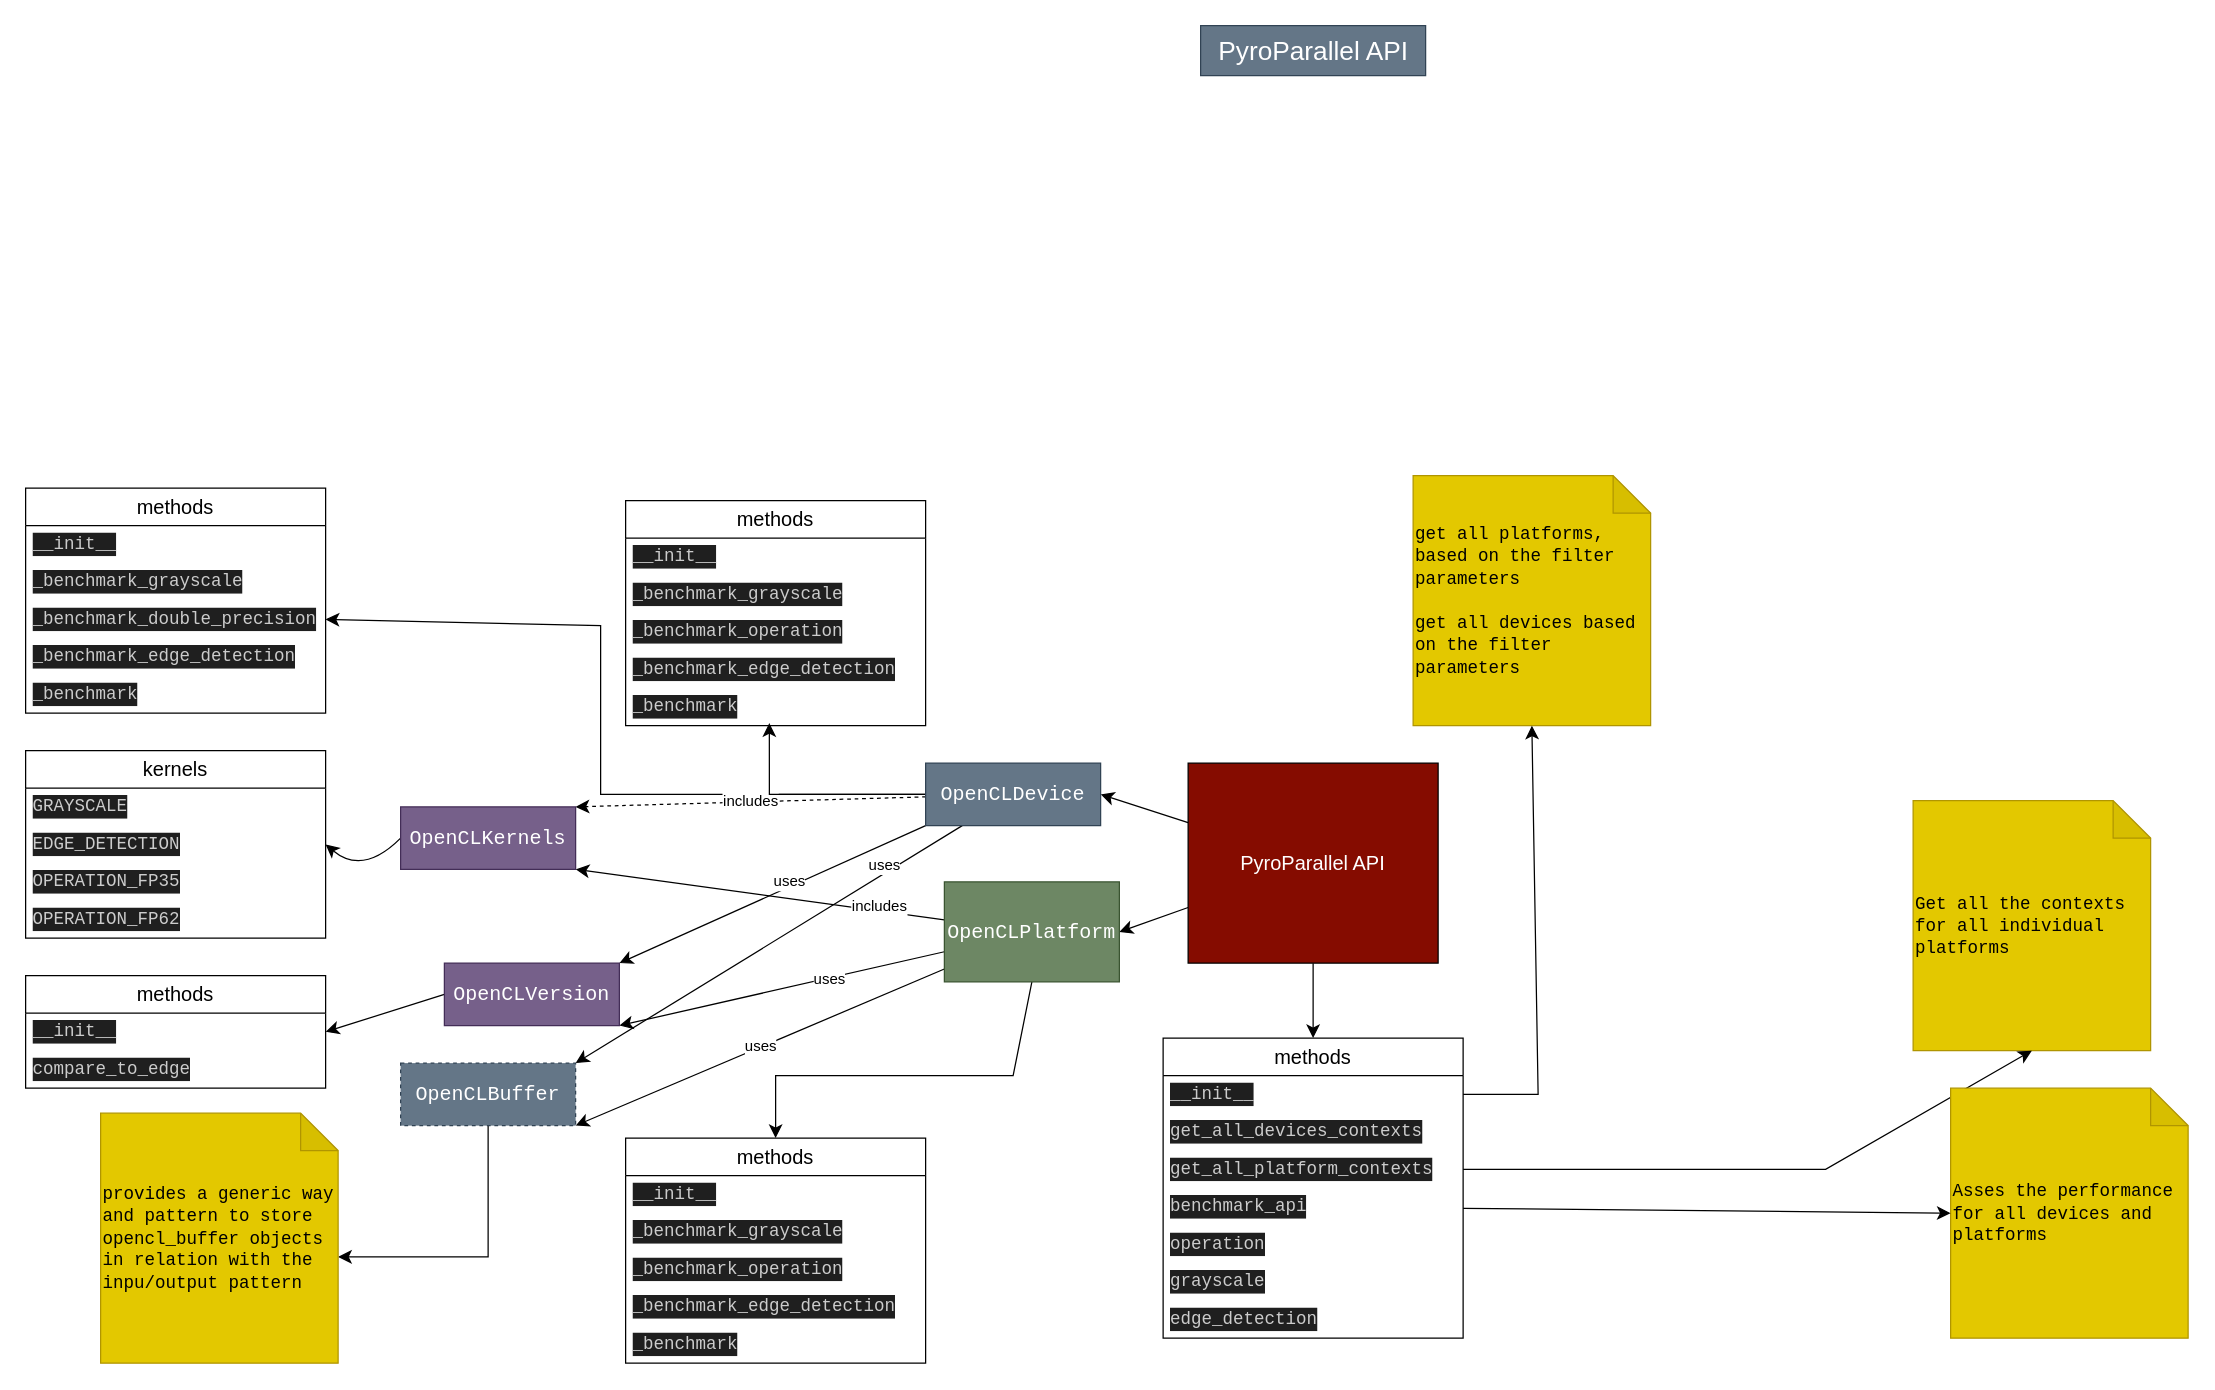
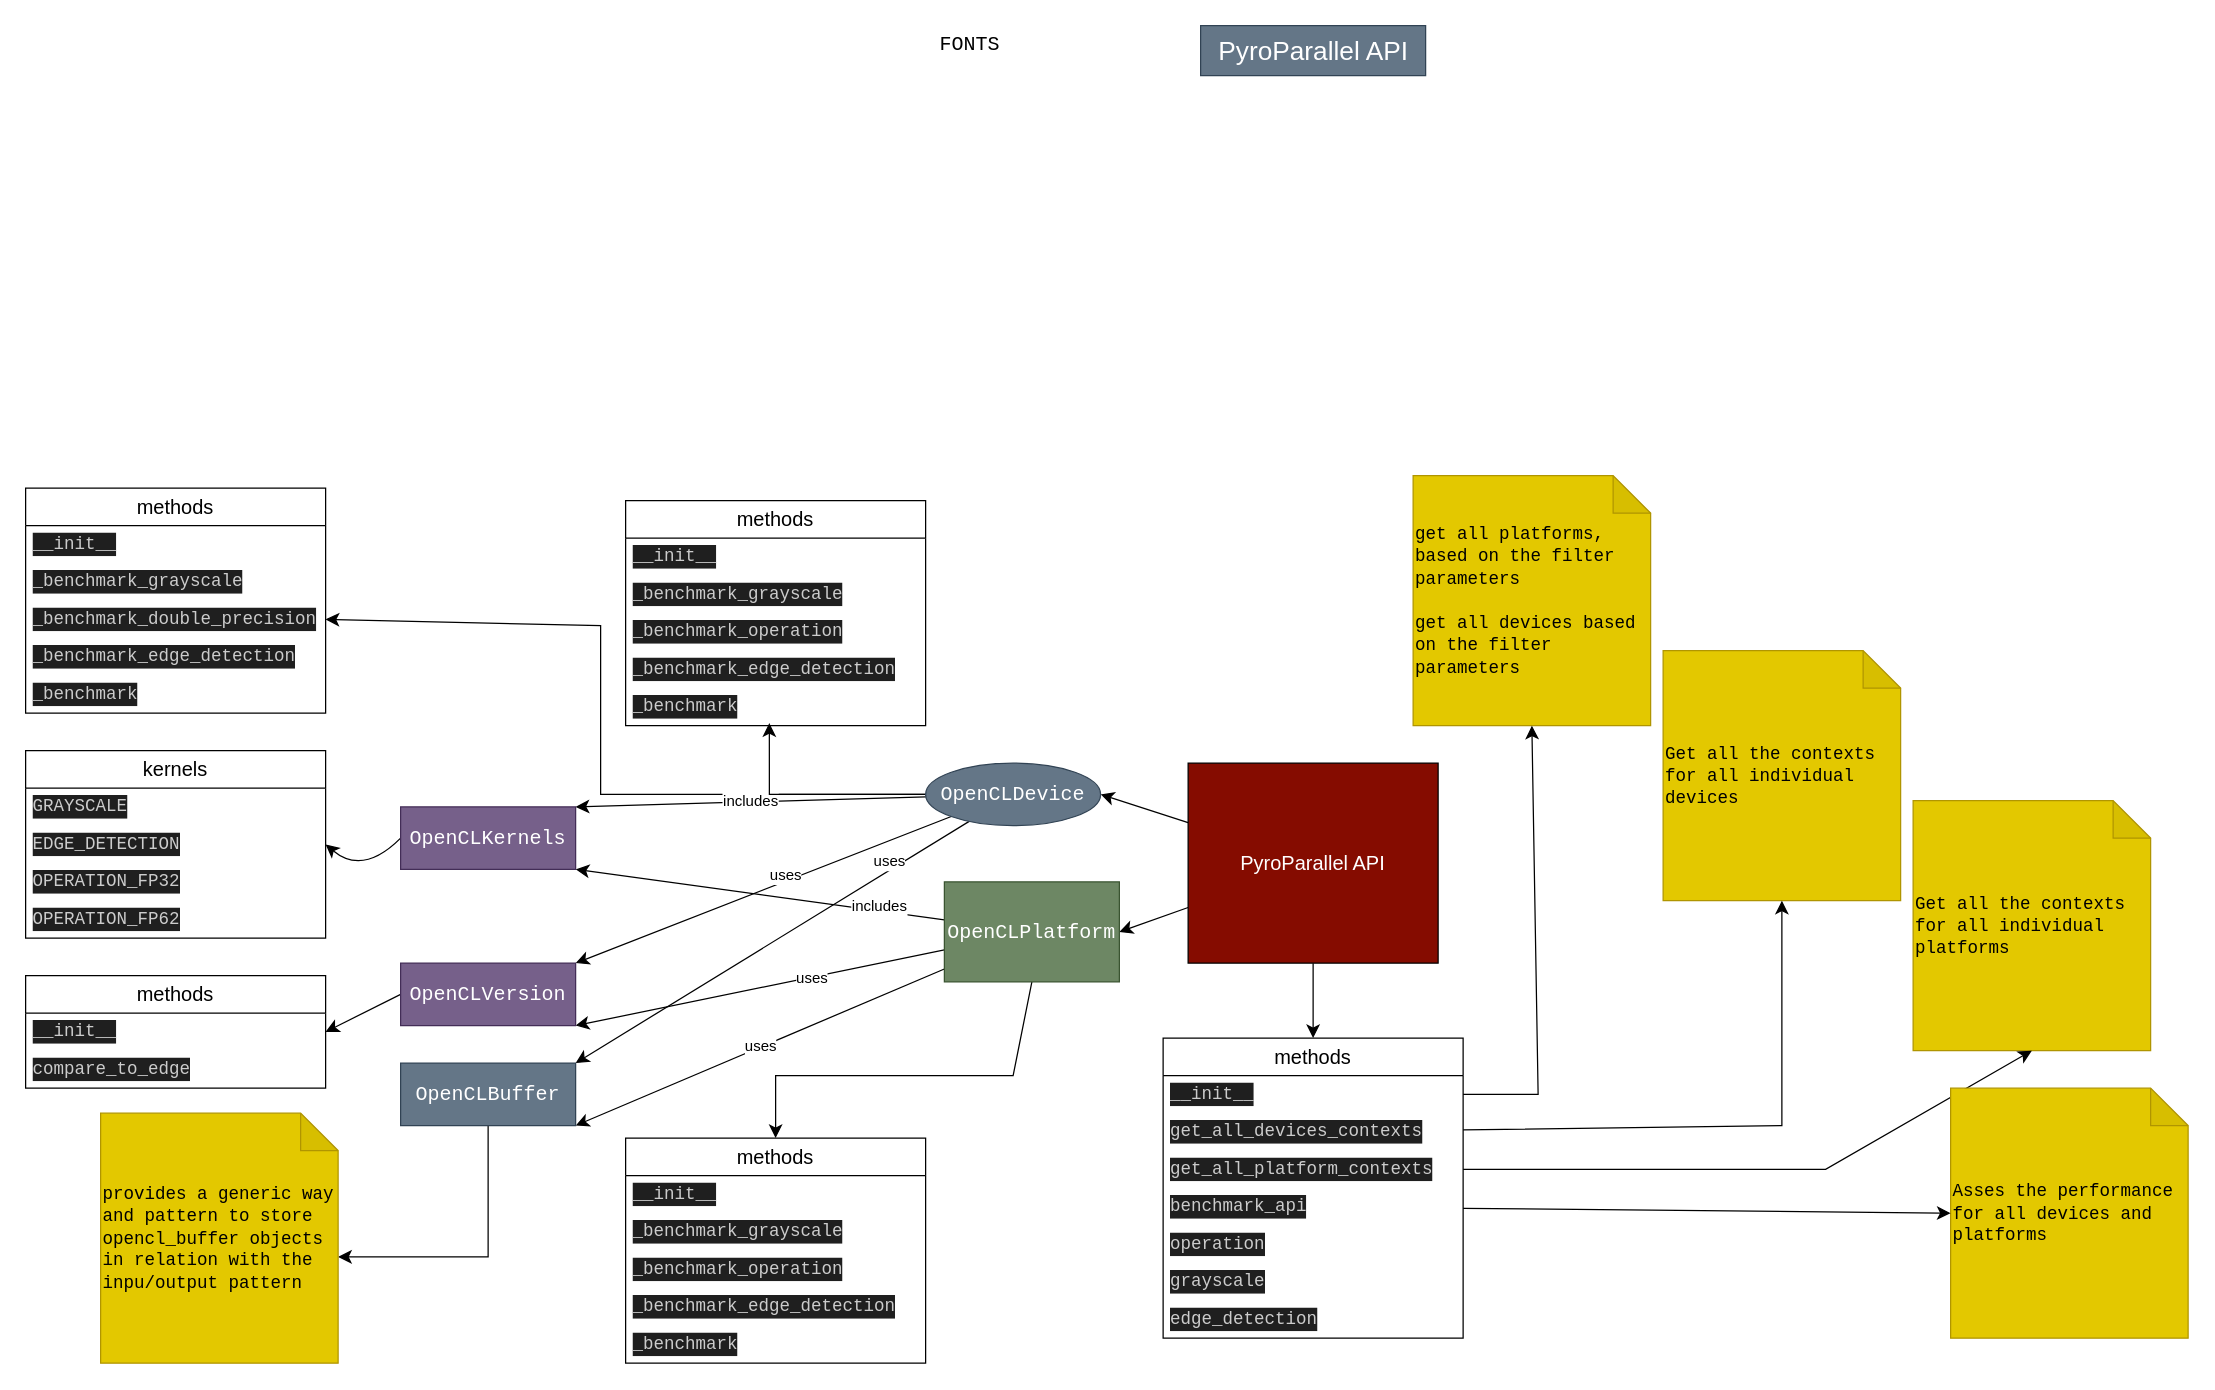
none -> (969, 44)
none -> (1782, 776)
(1013, 794) -> (1013, 794)
(851, 799) -> (851, 799)
(112, 882) -> (112, 882)
(532, 994) -> (488, 994)
(488, 1094) -> (488, 1094)
none -> (1731, 1126)
